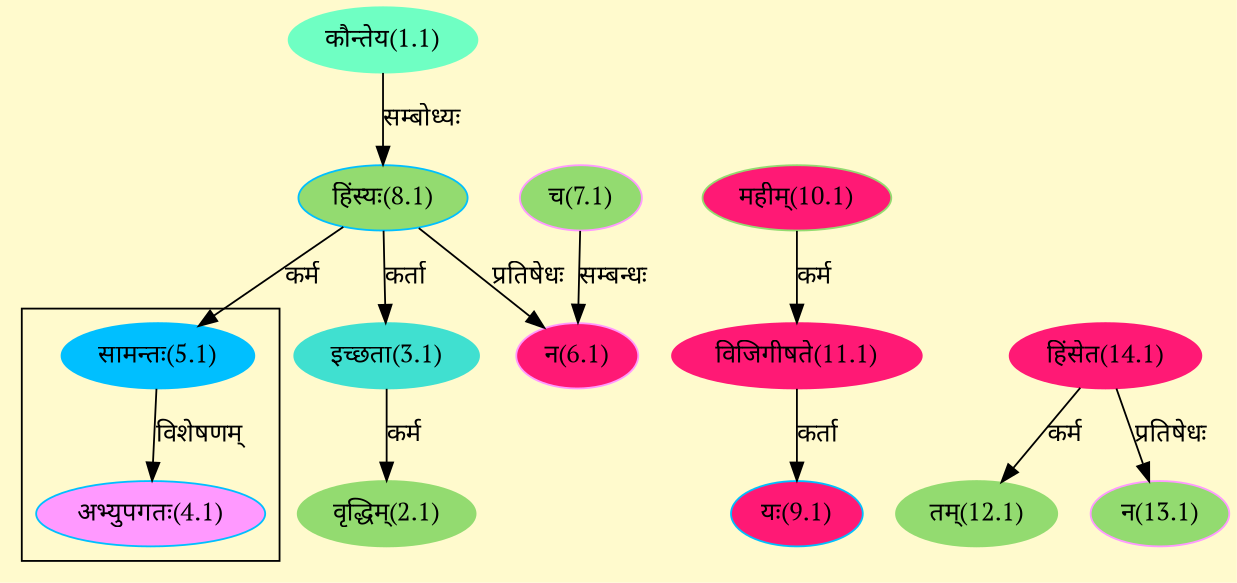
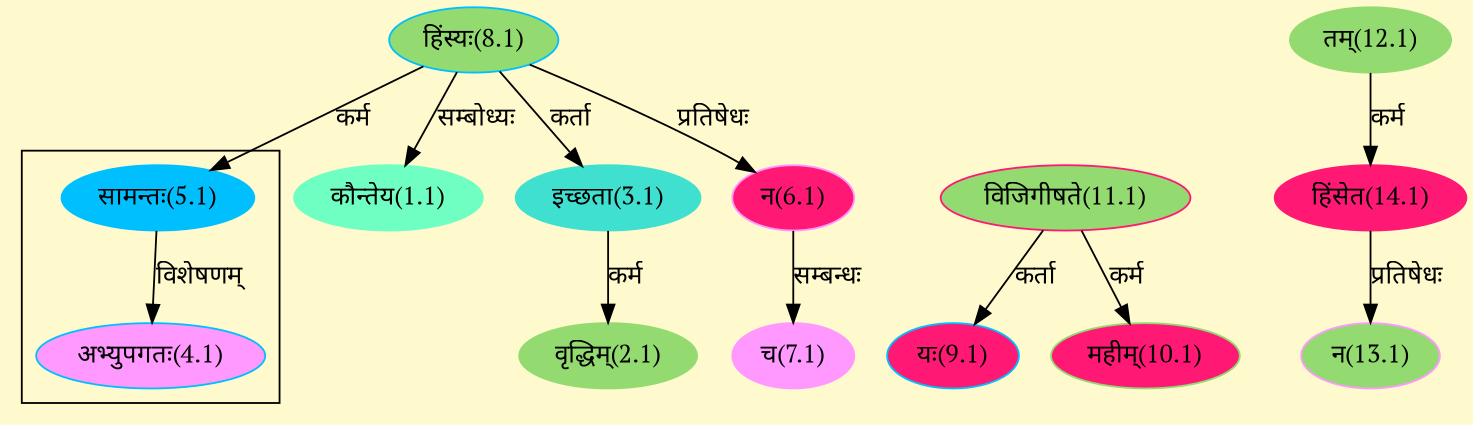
(383, 110) -> (436, 111)
(581, 198) -> (793, 356)
(579, 268) -> (793, 268)
(797, 268) -> (1101, 269)
(797, 356) -> (1066, 198)
(1047, 428) -> (1371, 110)
